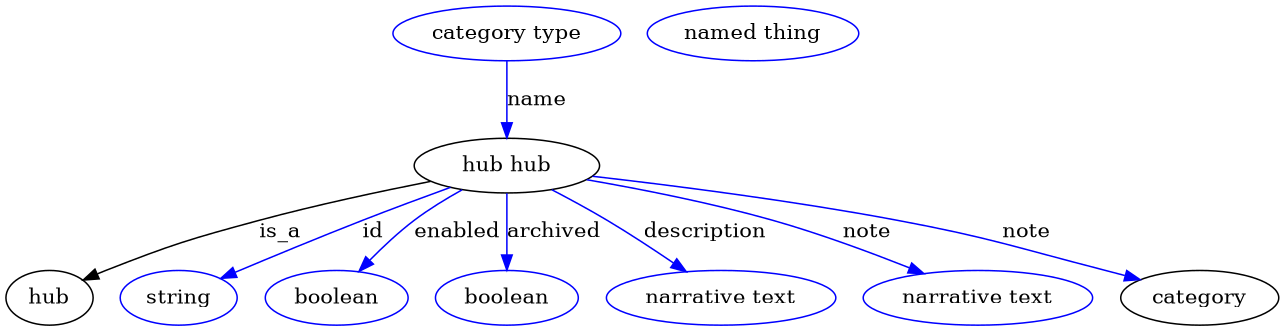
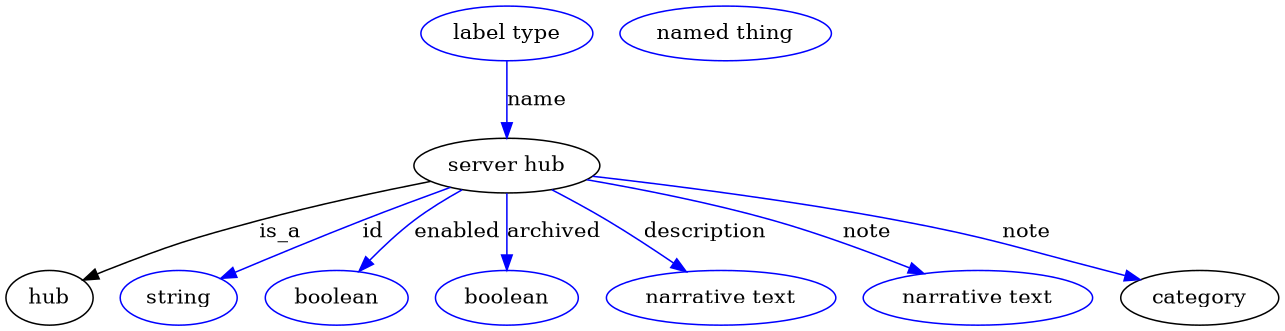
(507, 33) -> (507, 33)
(507, 166) -> (507, 166)
